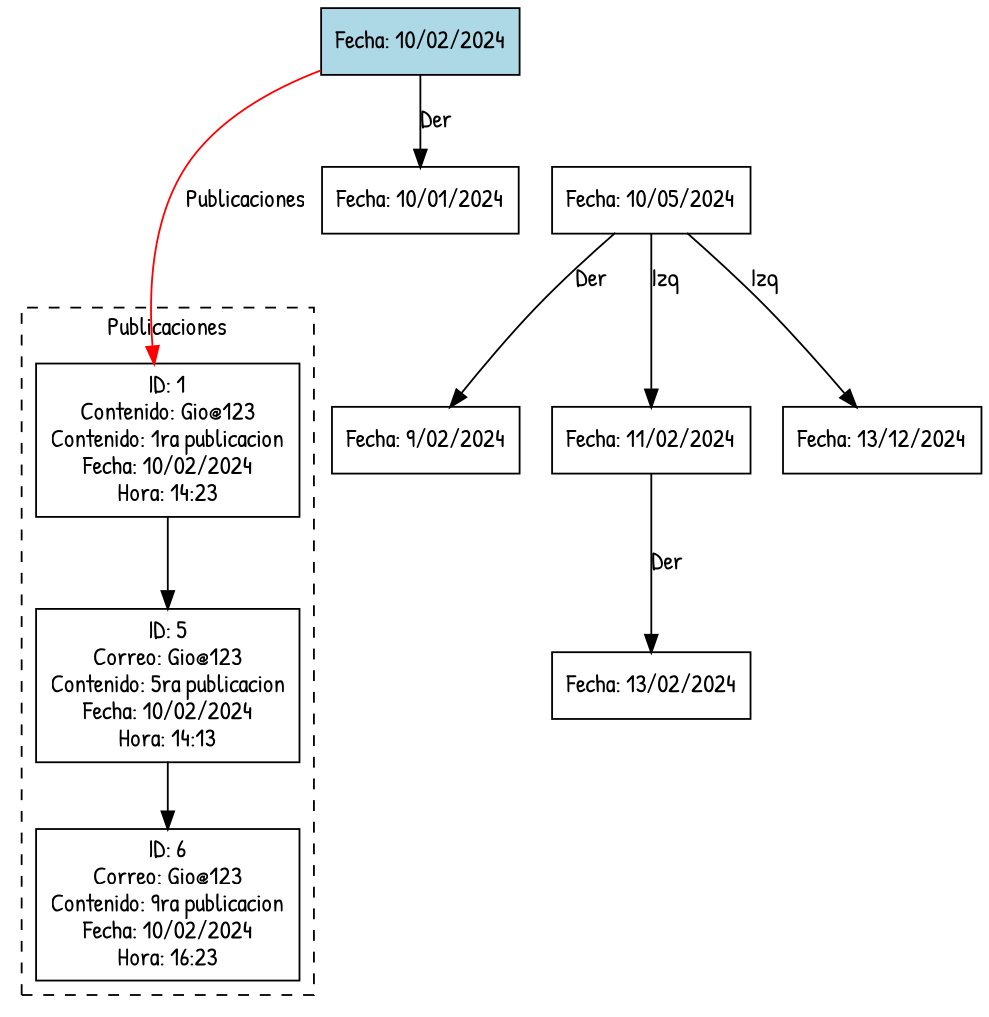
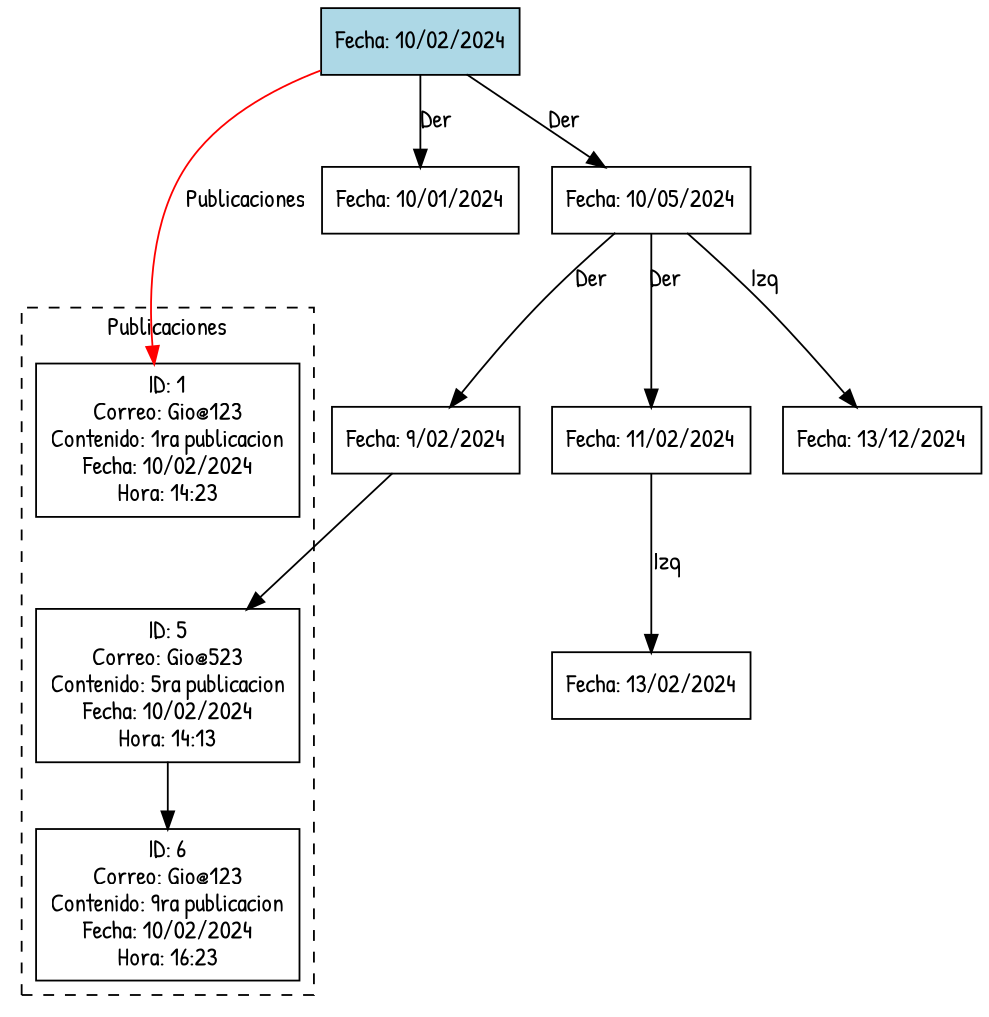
none -> (528, 116)
(666, 280) -> (666, 280)
(168, 412) -> (168, 412)
(168, 554) -> (326, 535)
(668, 563) -> (668, 563)
(168, 658) -> (168, 658)
